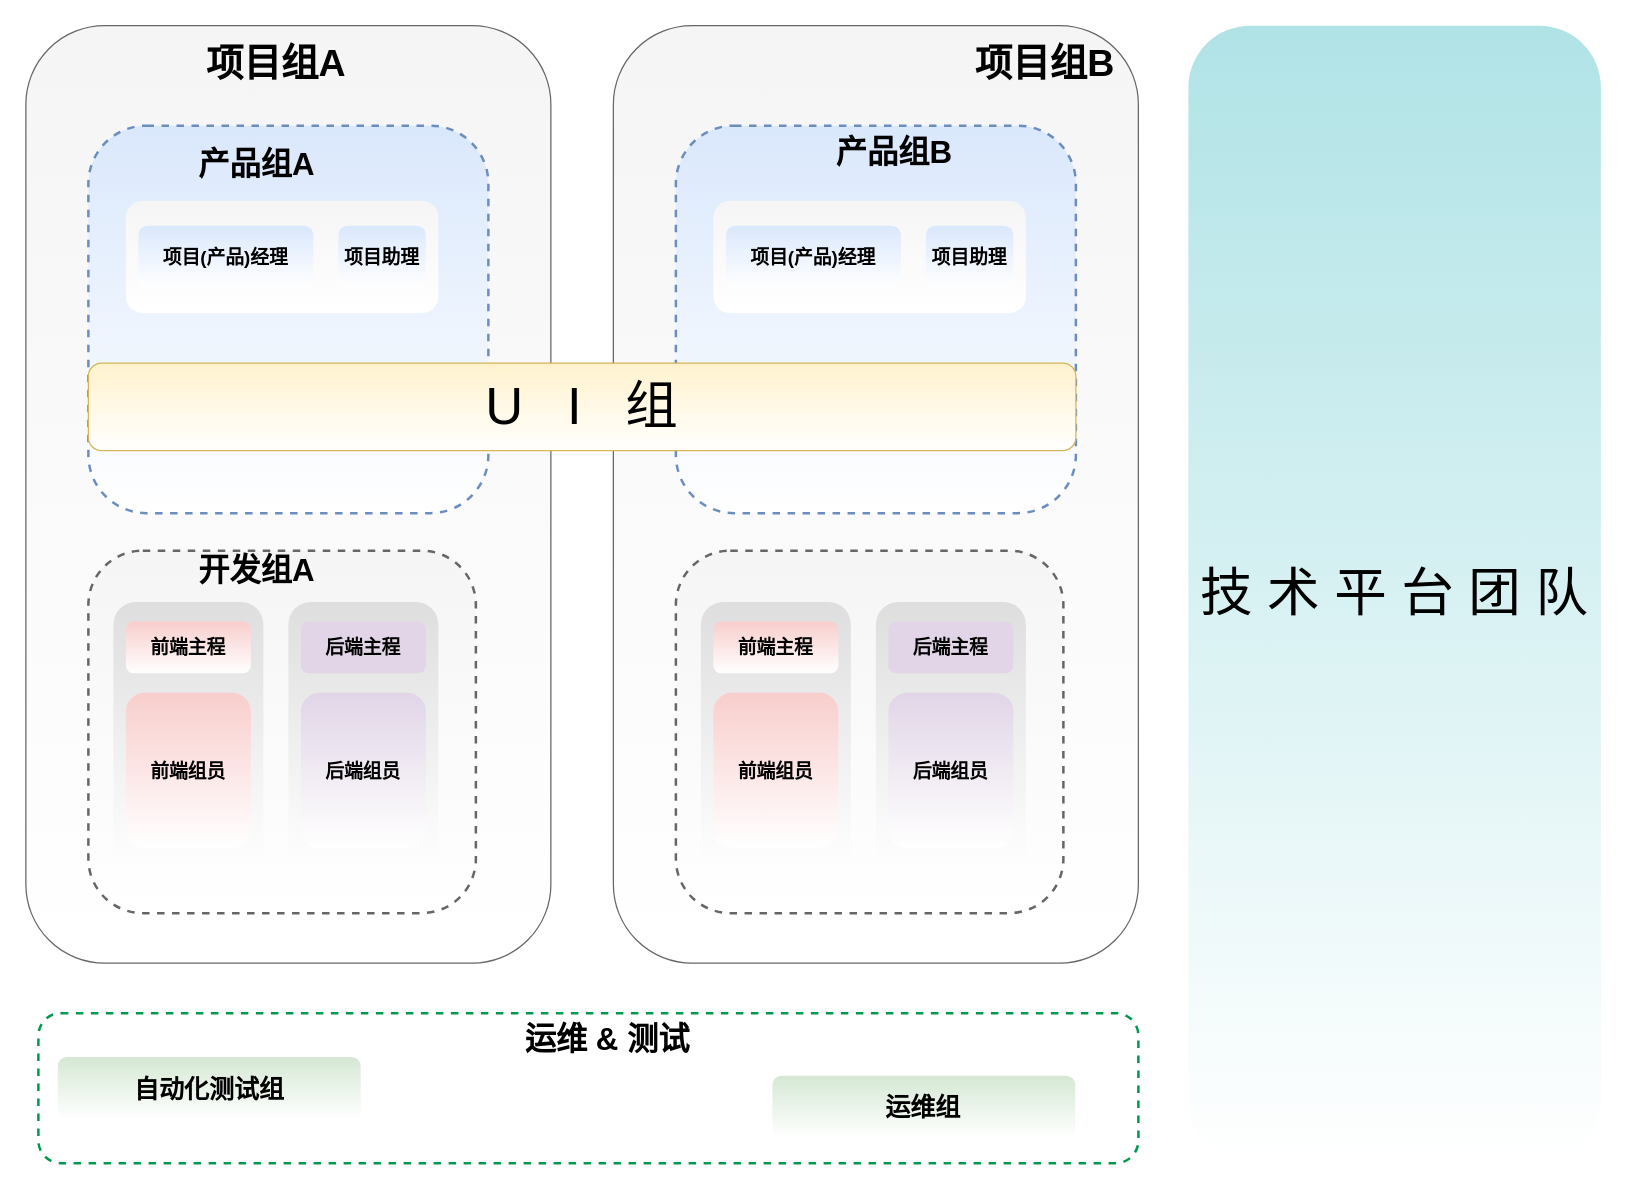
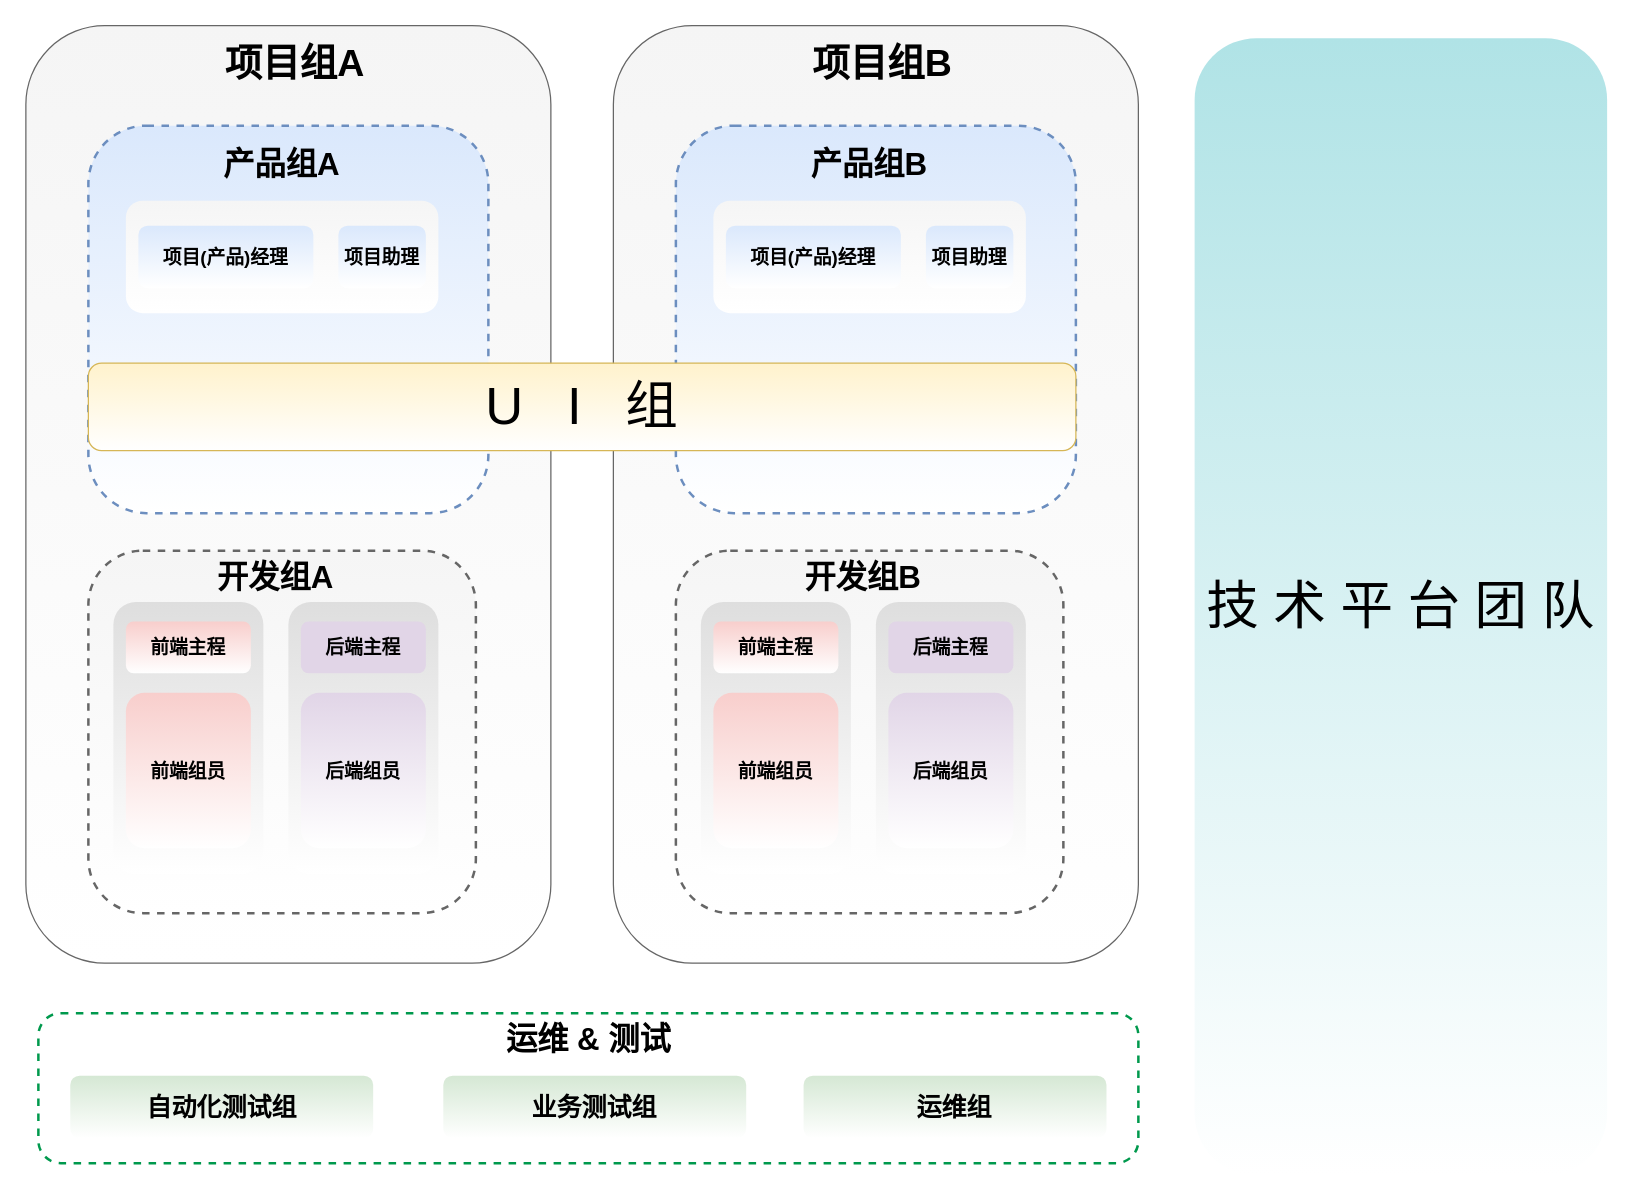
(276, 63) -> (294, 63)
(1044, 63) -> (882, 63)
(894, 151) -> (869, 163)
(257, 163) -> (282, 163)
(257, 569) -> (276, 576)
none -> (863, 576)
(1394, 594) -> (1401, 607)
(607, 1038) -> (588, 1038)
(209, 1088) -> (221, 1107)
none -> (595, 1107)
(924, 1107) -> (955, 1107)
